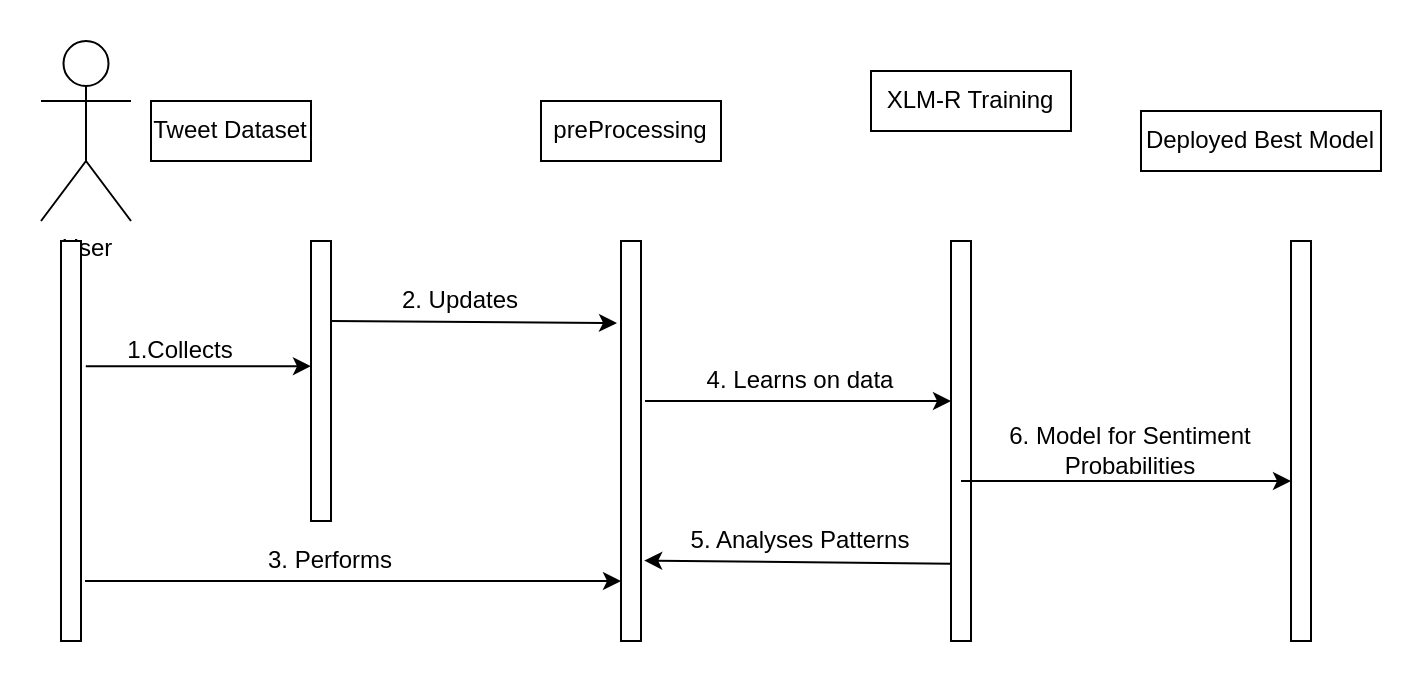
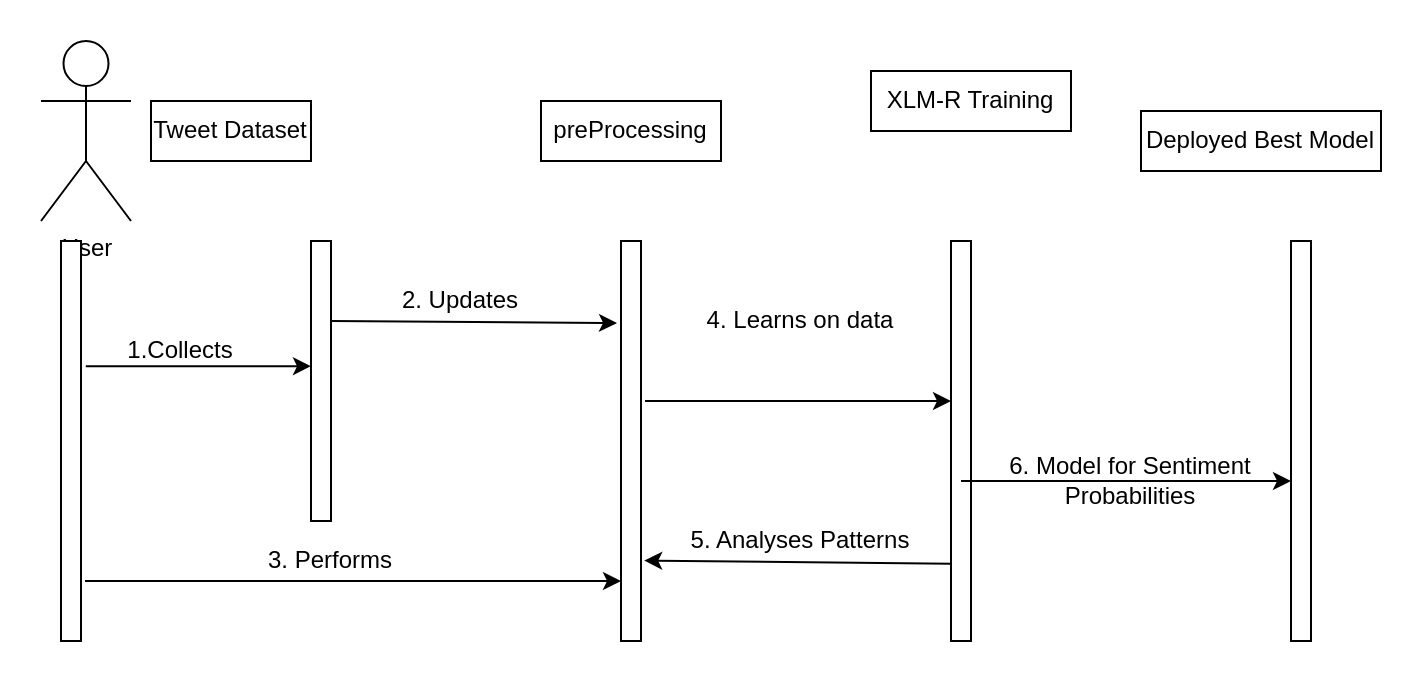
(801, 381) -> (801, 321)
(1131, 451) -> (1131, 481)
